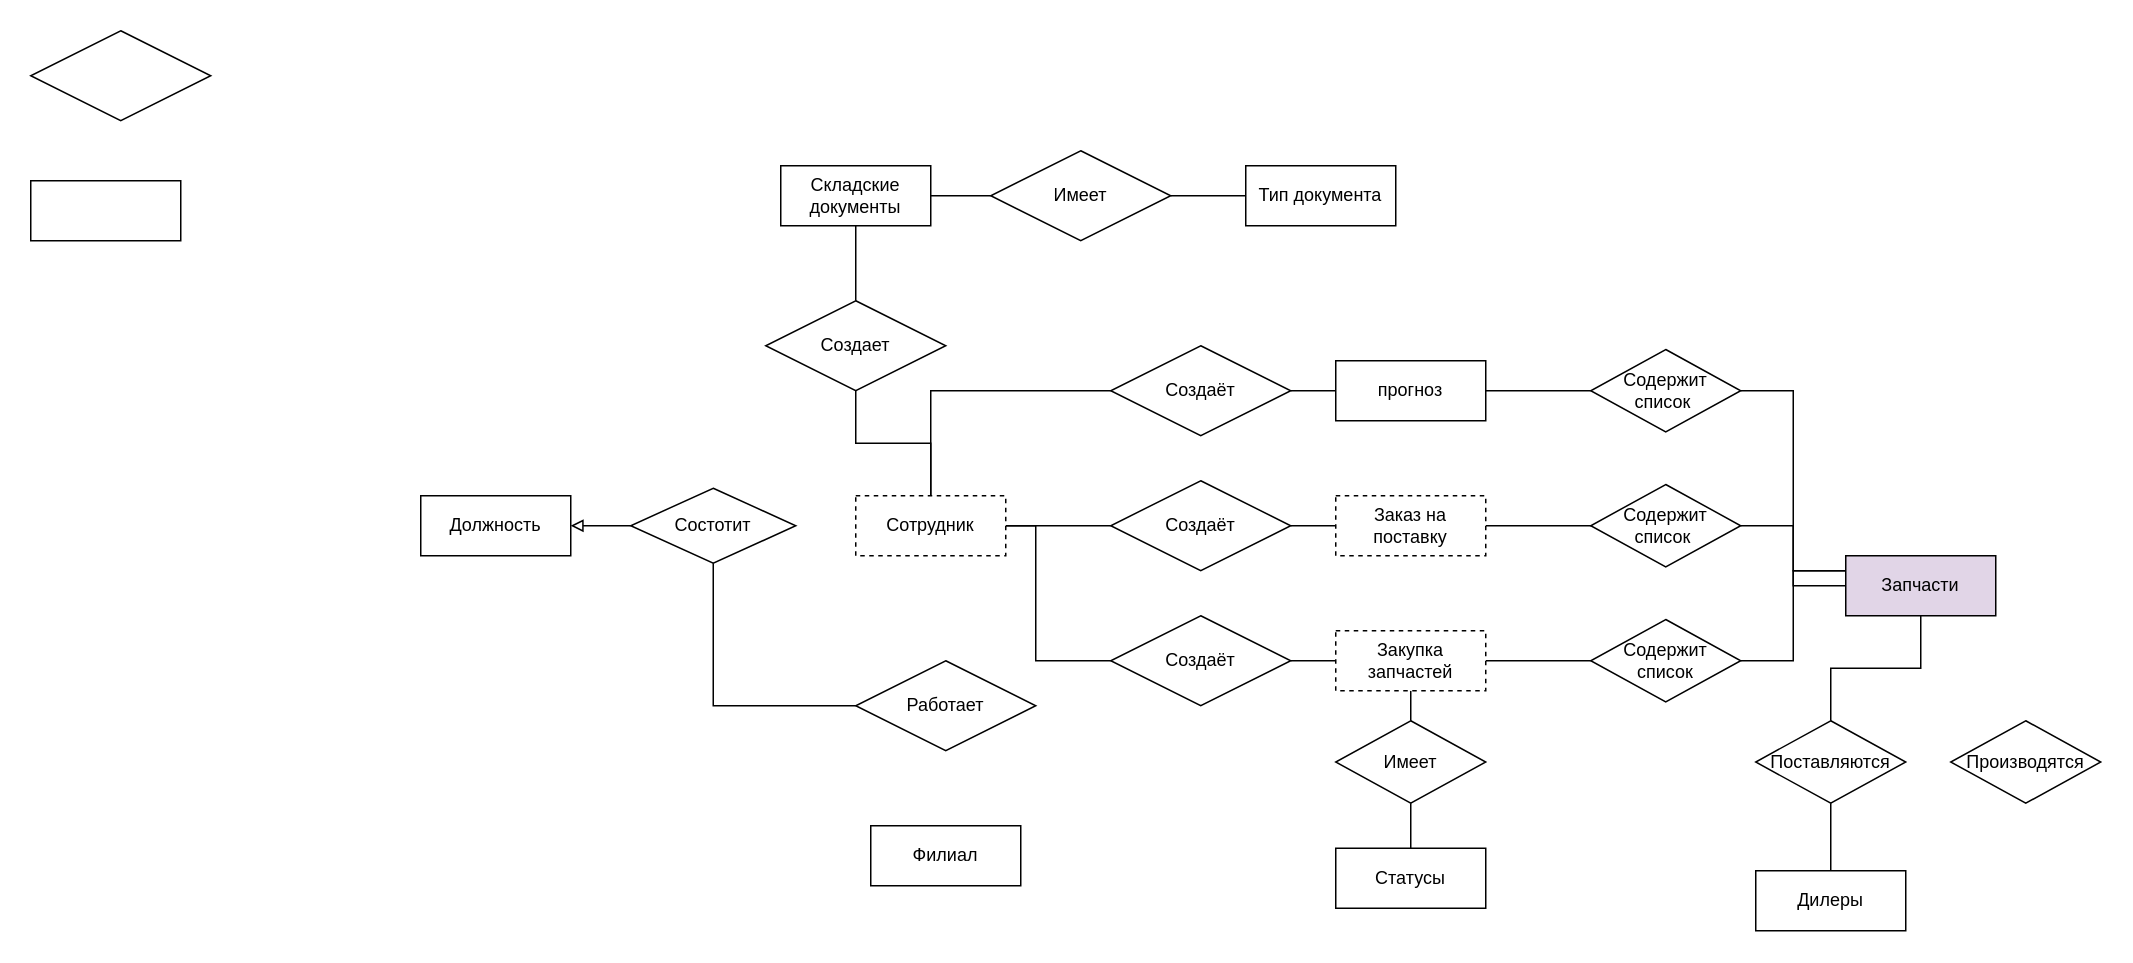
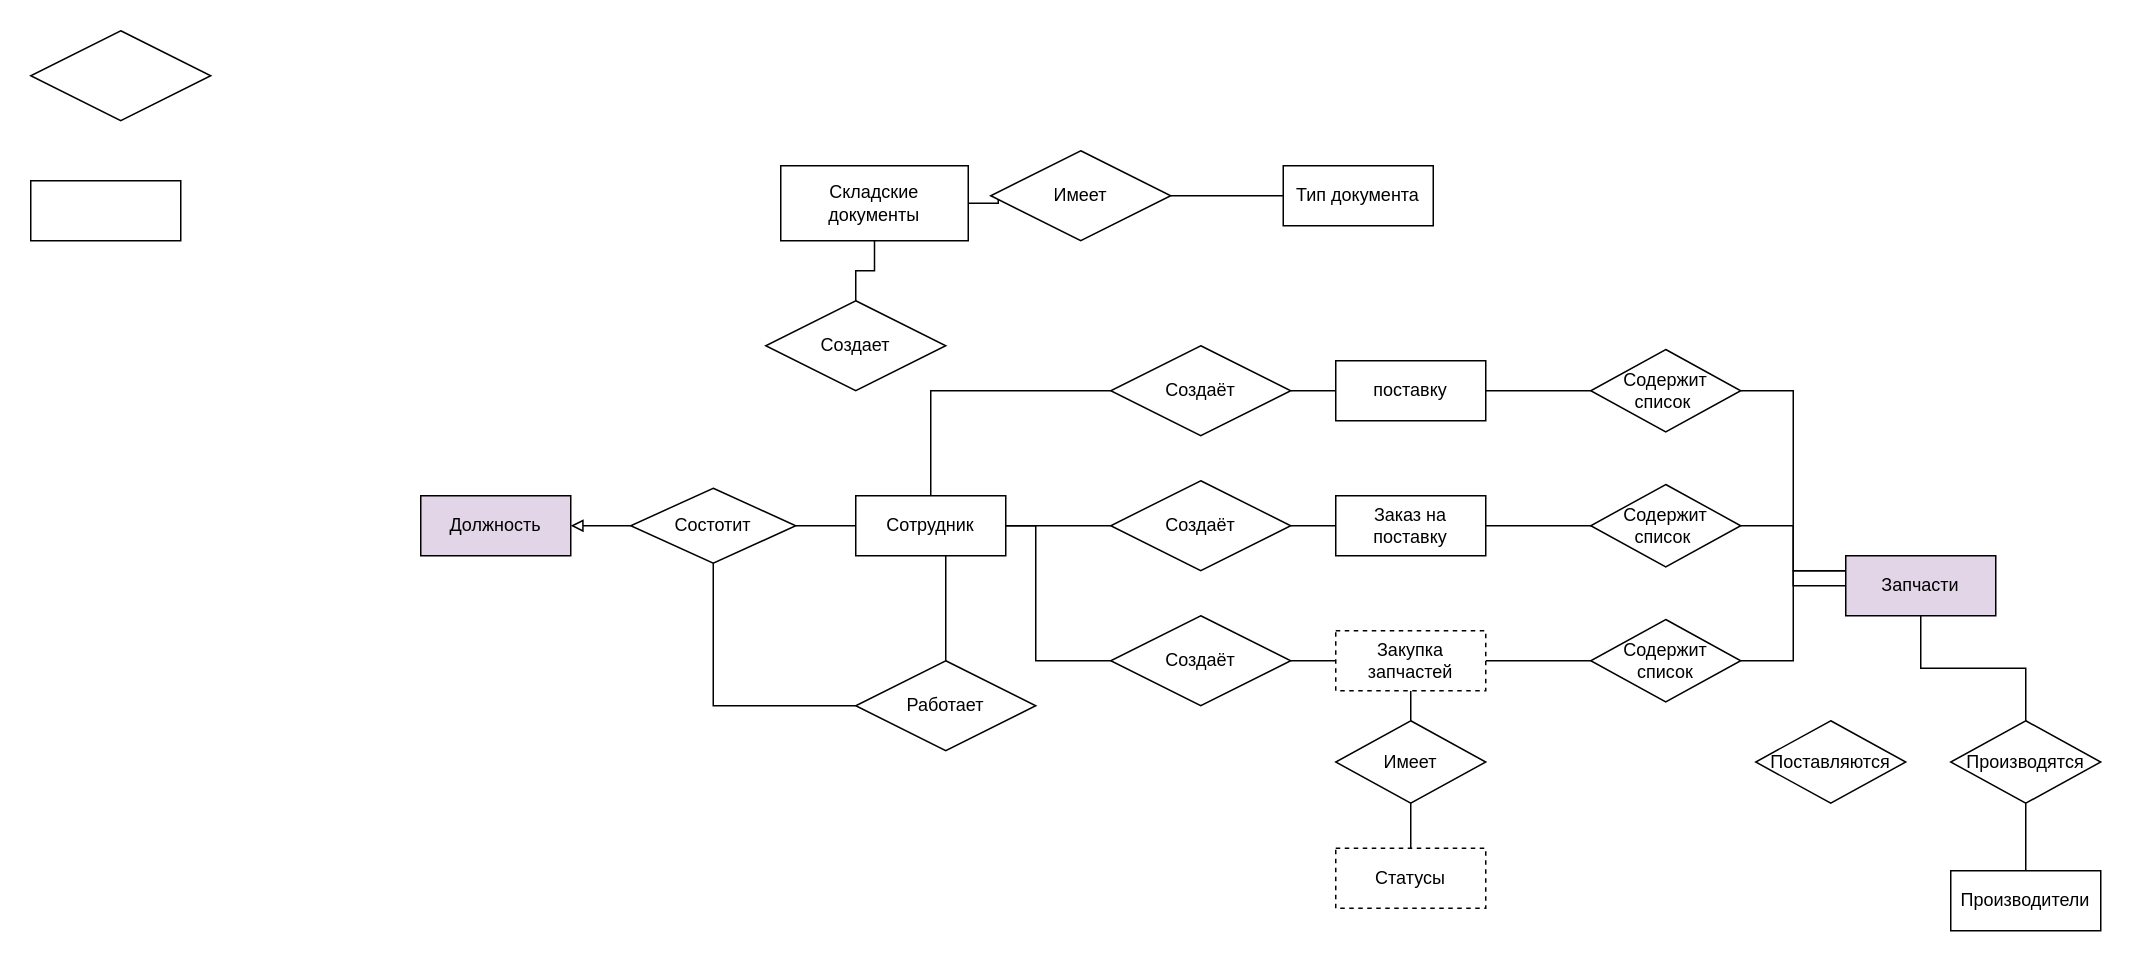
(856, 196) -> (875, 203)
(1321, 196) -> (1358, 196)
(1411, 391) -> (1411, 391)
(866, 443) -> none
(496, 526) -> (496, 526)
none -> (826, 526)
(931, 526) -> (931, 526)
(1411, 526) -> (1411, 526)
none -> (946, 607)
(1849, 668) -> none
none -> (2000, 668)
(1831, 836) -> none
none -> (2026, 836)
(946, 856) -> none
(1411, 878) -> (1411, 878)
(1831, 901) -> none
none -> (2026, 901)
